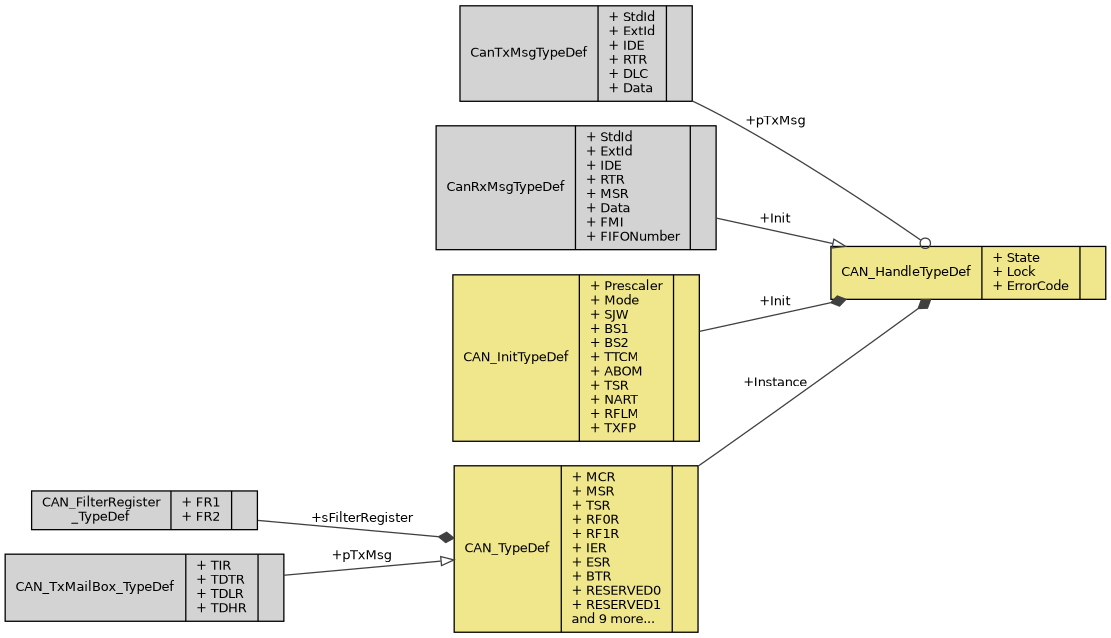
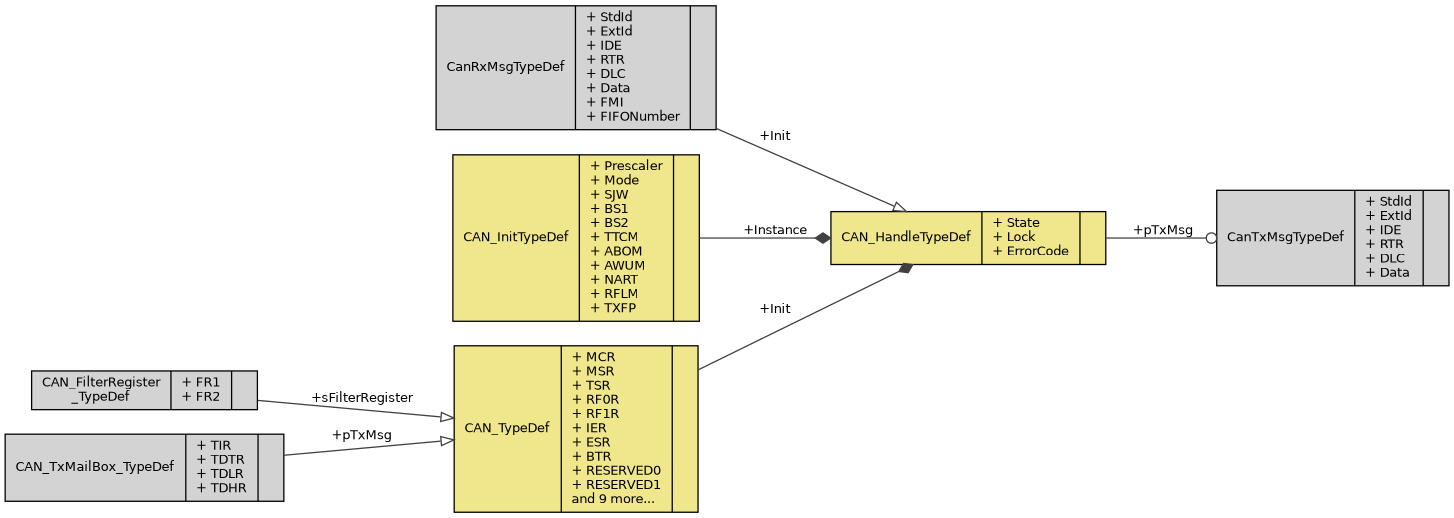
(809, 167) -> (1156, 238)
(608, 194) -> (606, 74)
(774, 302) -> (774, 231)
(774, 383) -> (774, 310)
(610, 386) -> (618, 266)
(348, 529) -> (349, 409)
